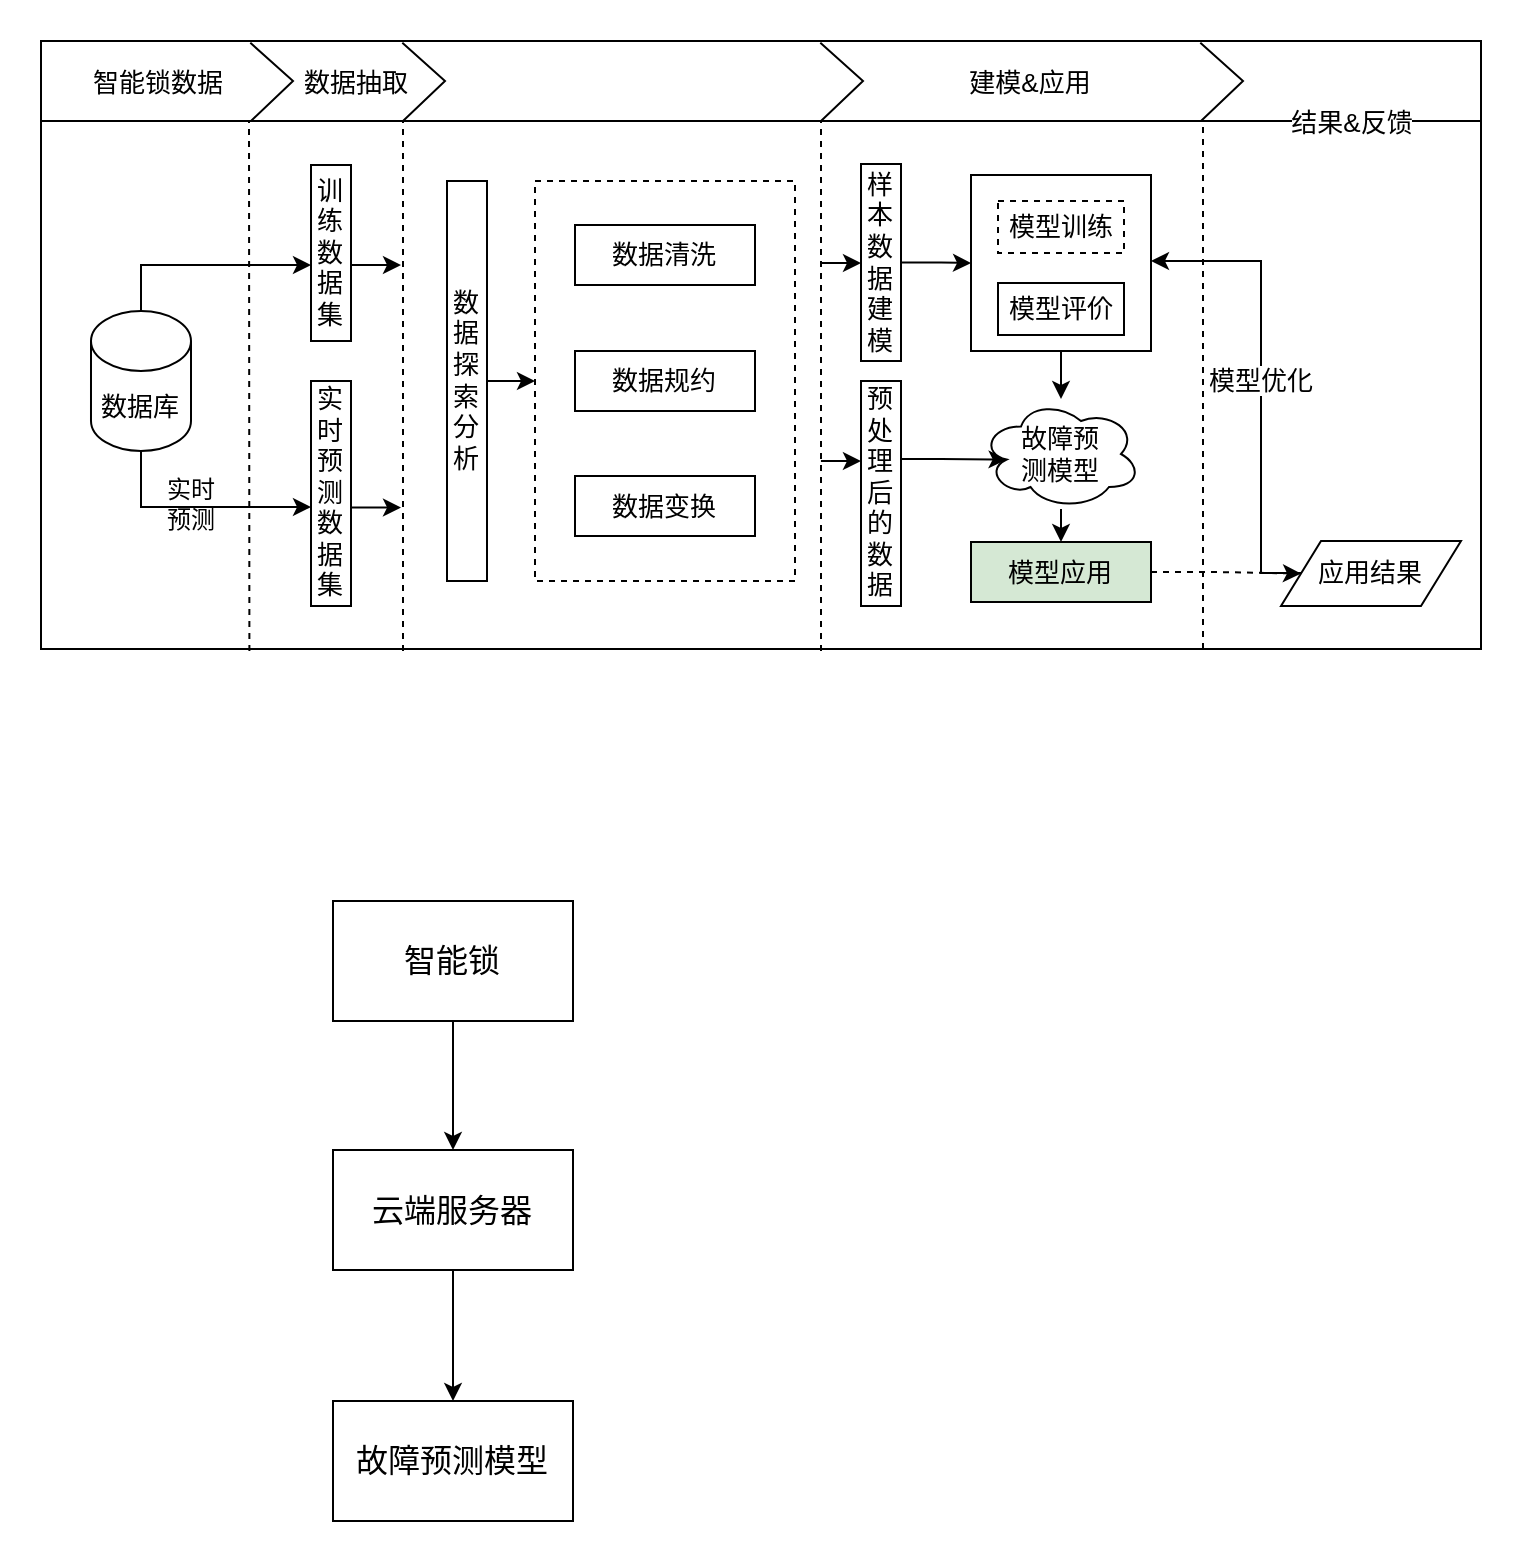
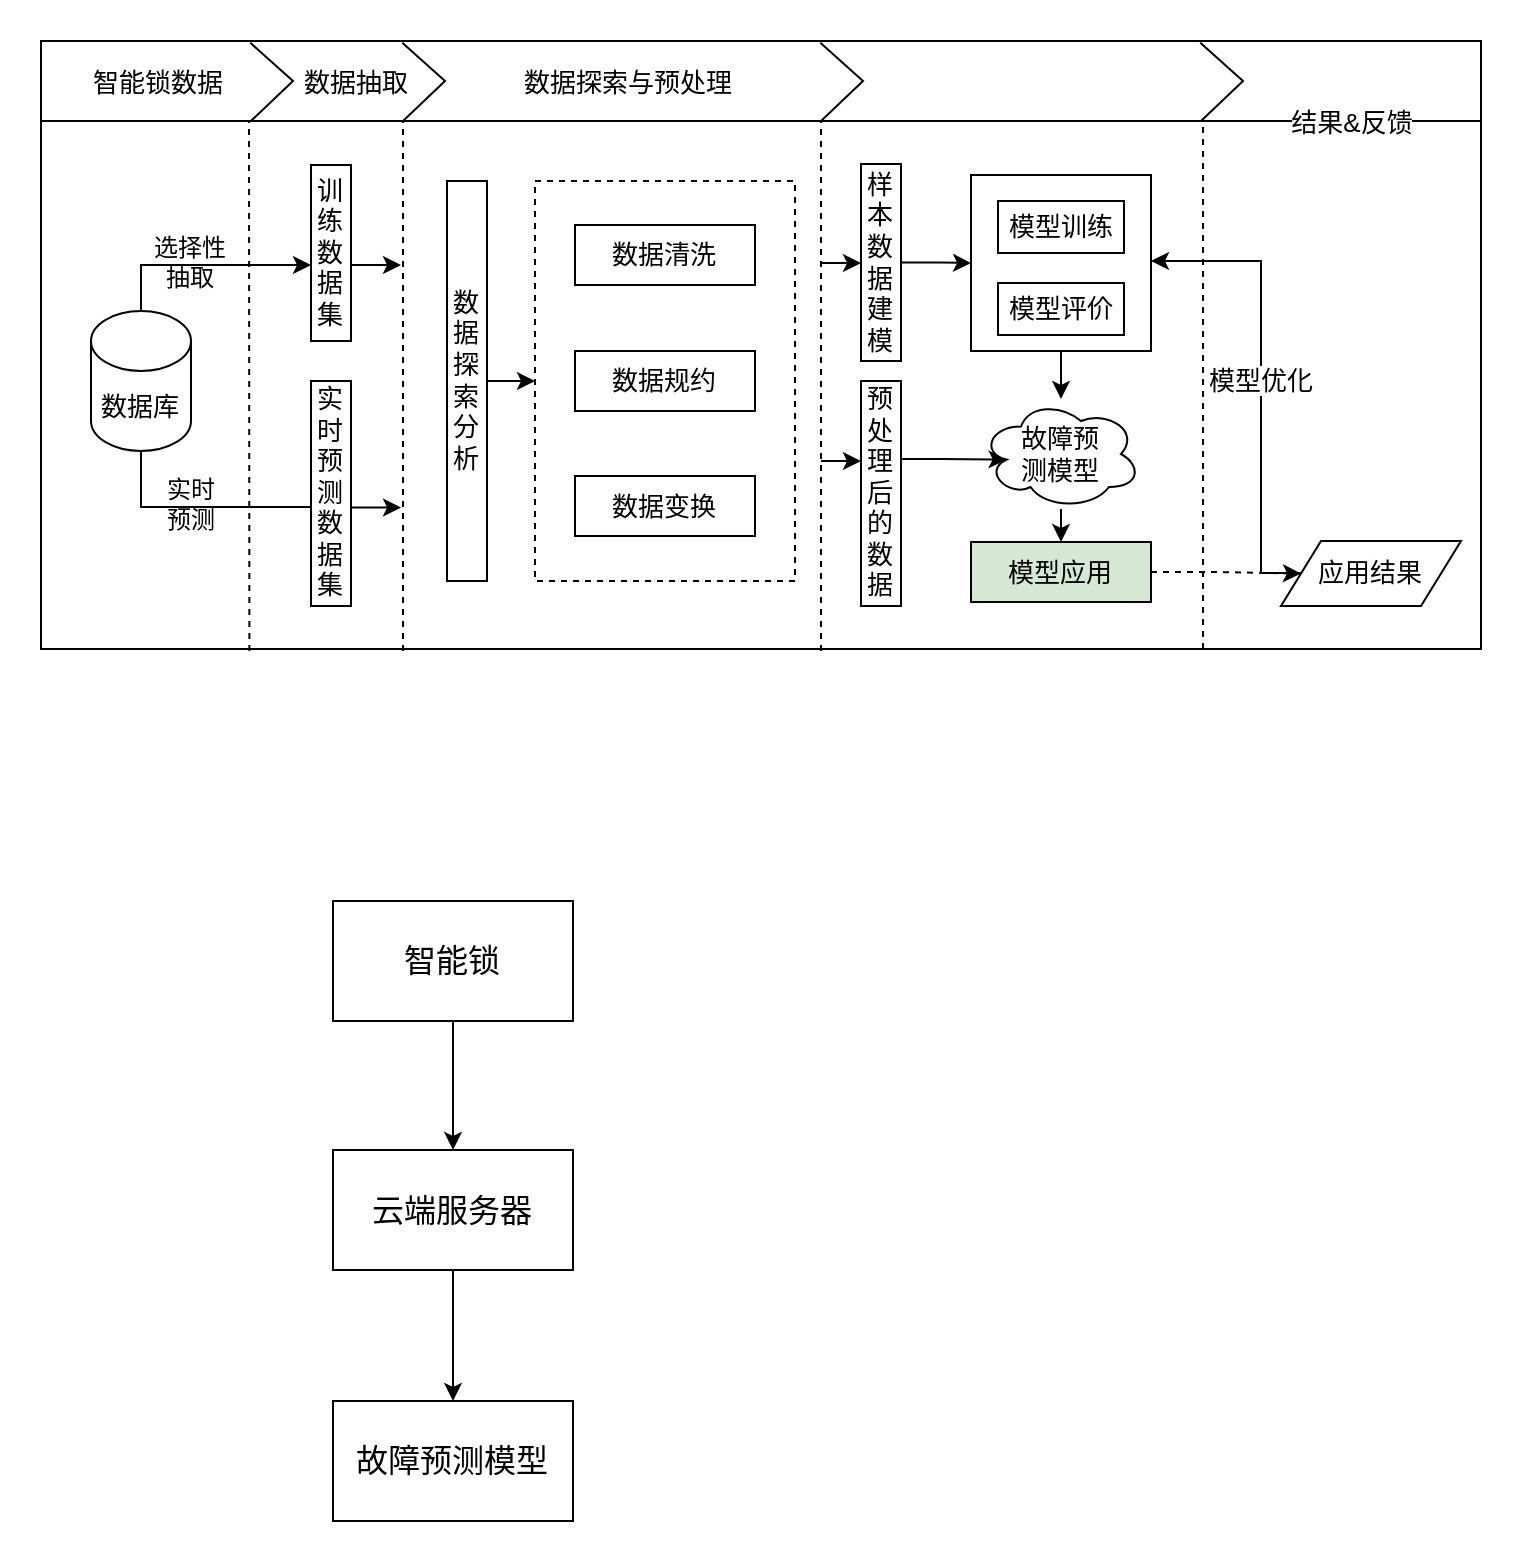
none -> (629, 83)
(1031, 83) -> none
(1061, 227) -> (1061, 227)
none -> (191, 263)
(296, 507) -> (301, 507)
